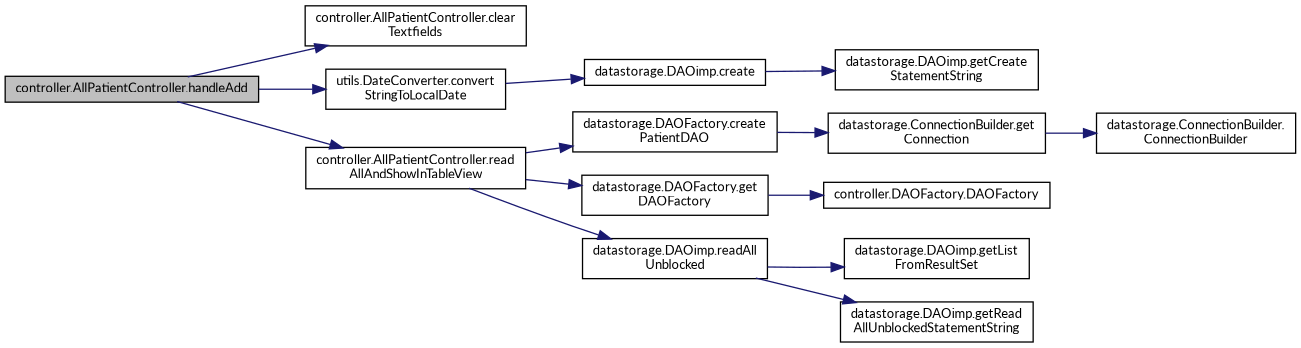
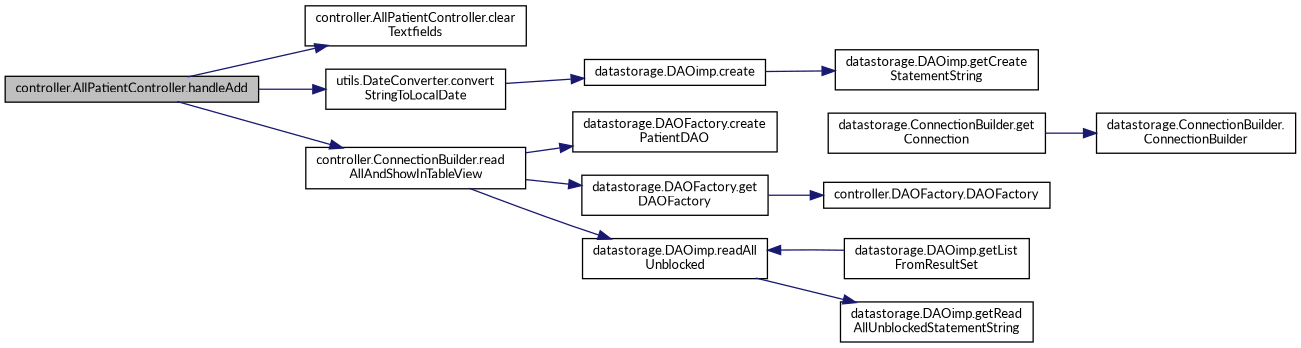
(796, 132) -> none
(416, 168) -> (416, 168)
(799, 267) -> (812, 250)
